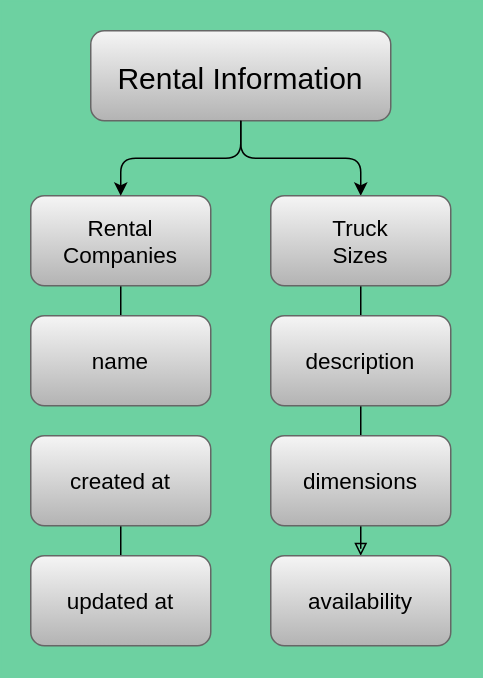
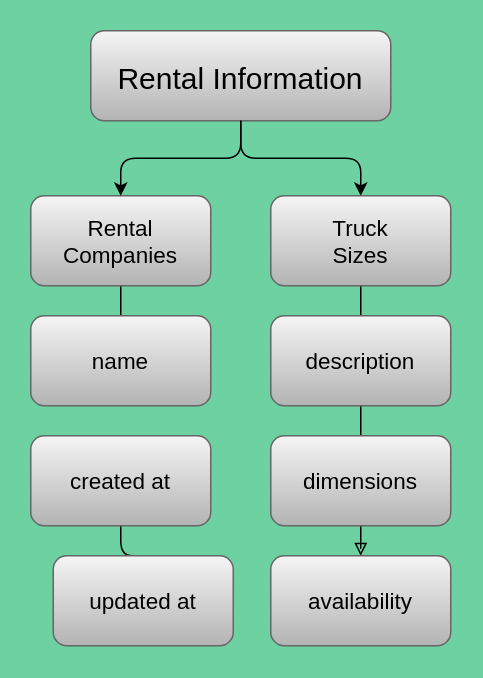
(121, 601) -> (143, 601)
